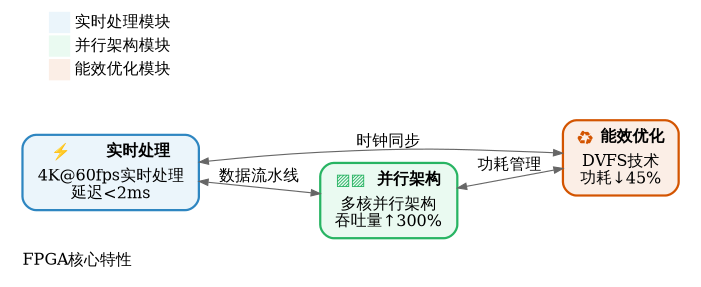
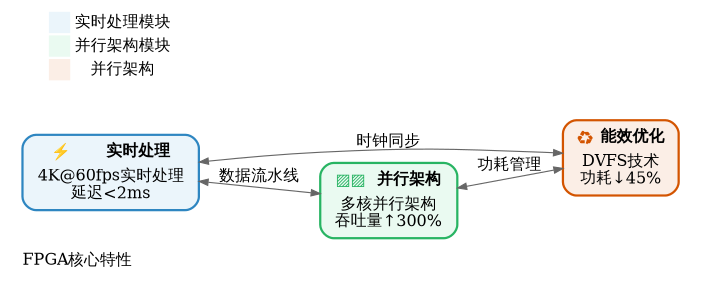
(123, 69) -> (123, 69)
